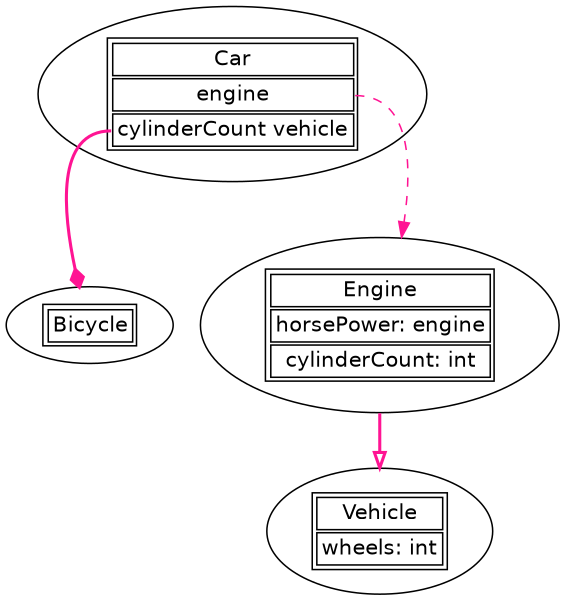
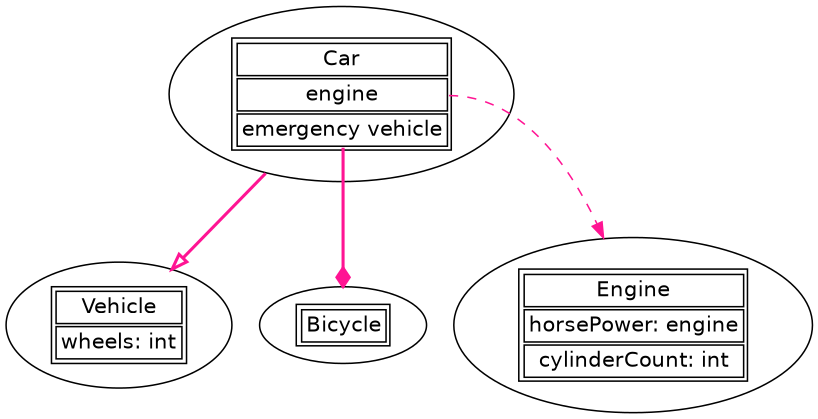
(233, 129) -> (342, 129)
(380, 433) -> (224, 216)
